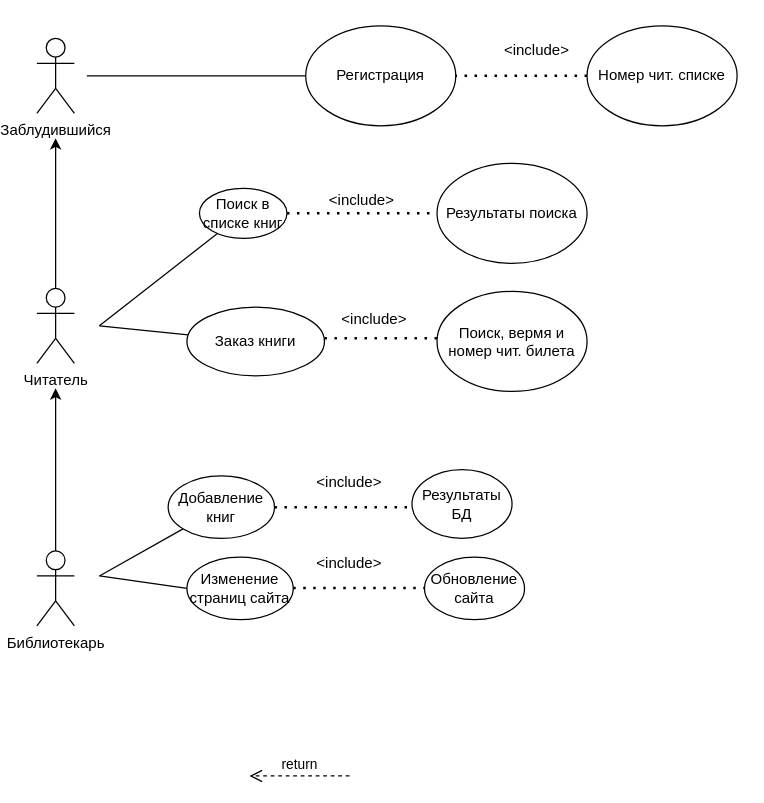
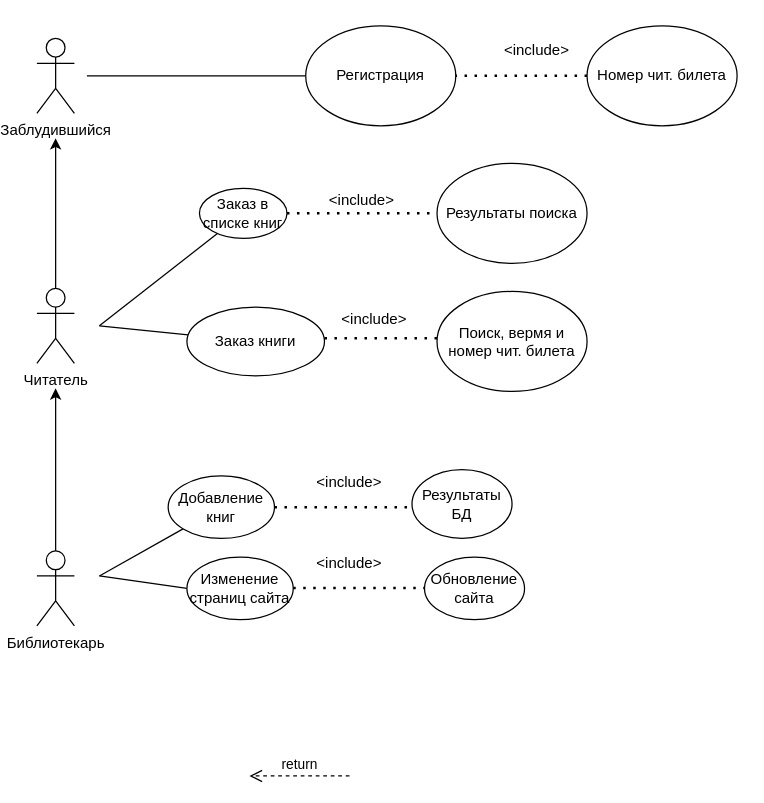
(662, 76) -> (662, 76)
(243, 213) -> (243, 213)
